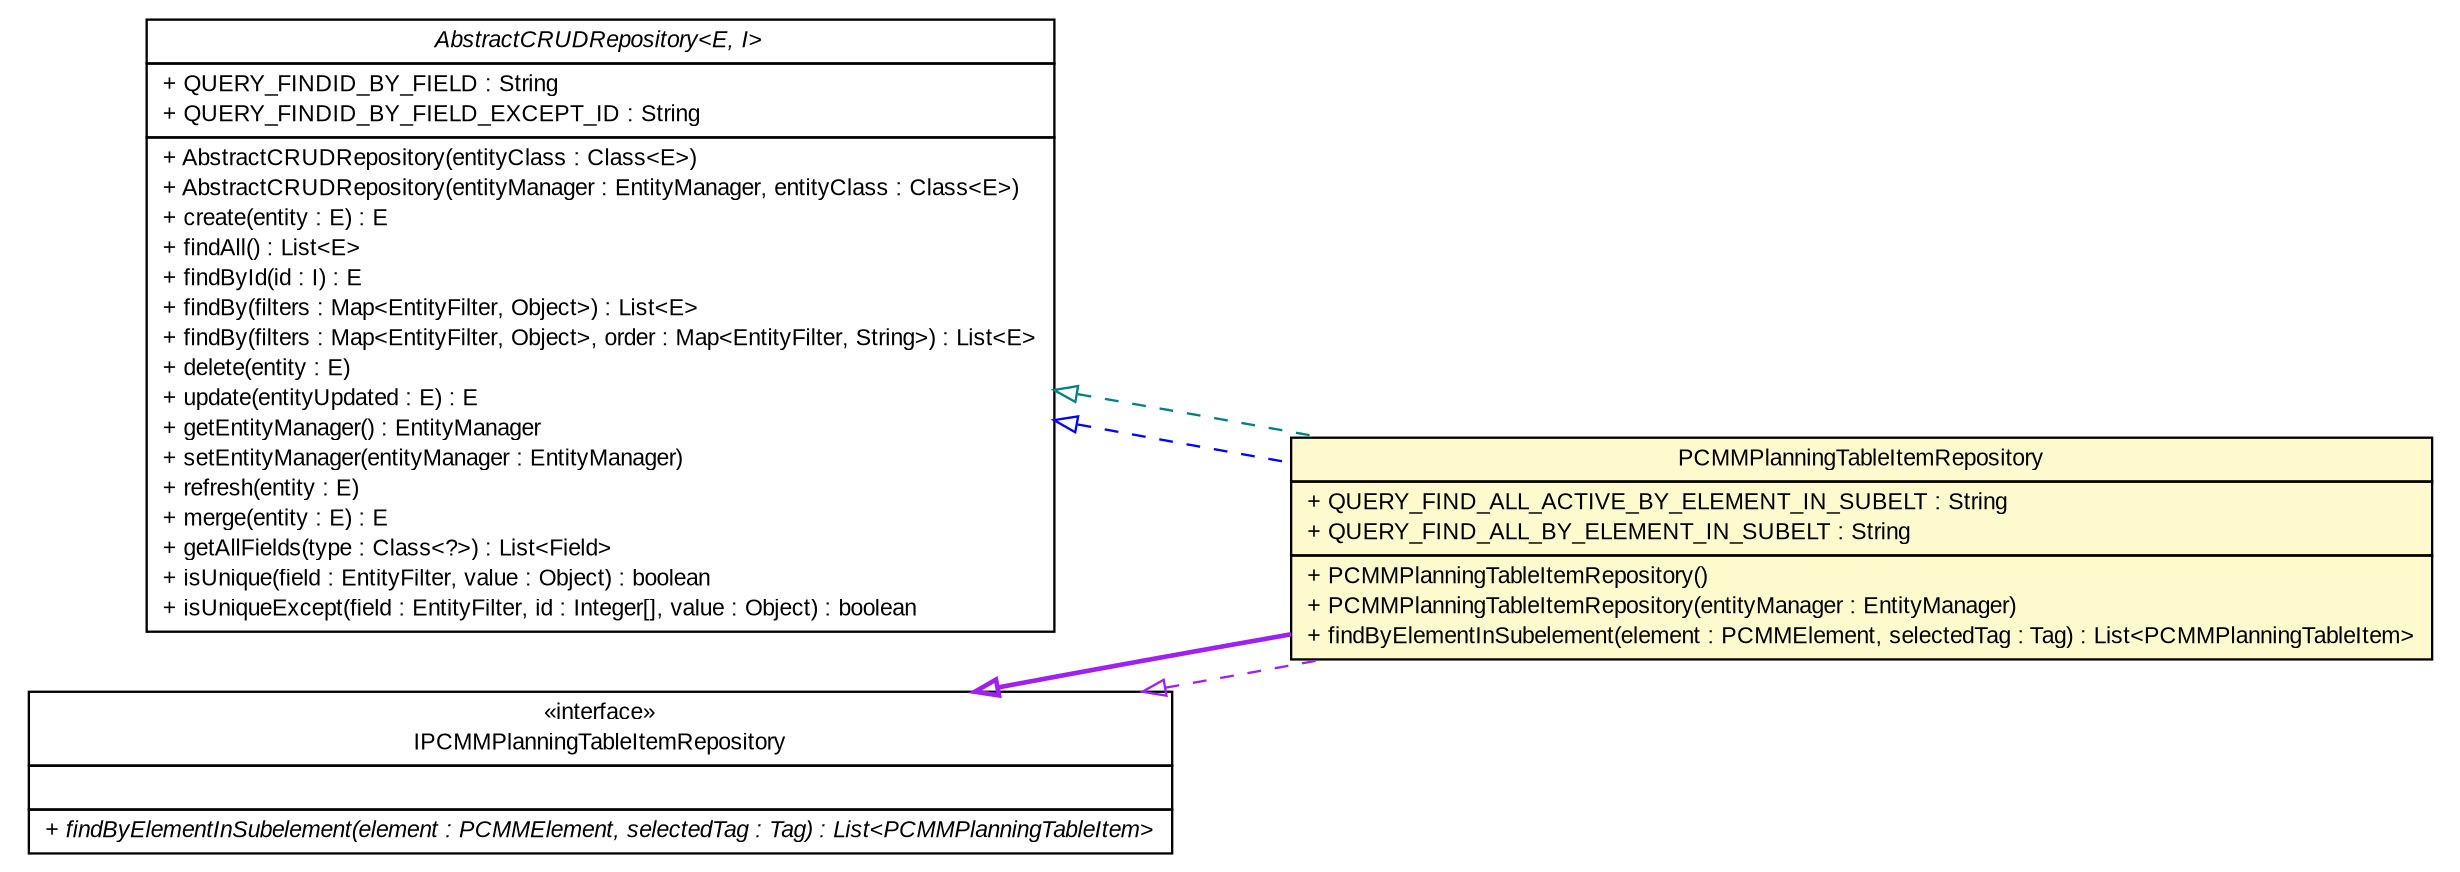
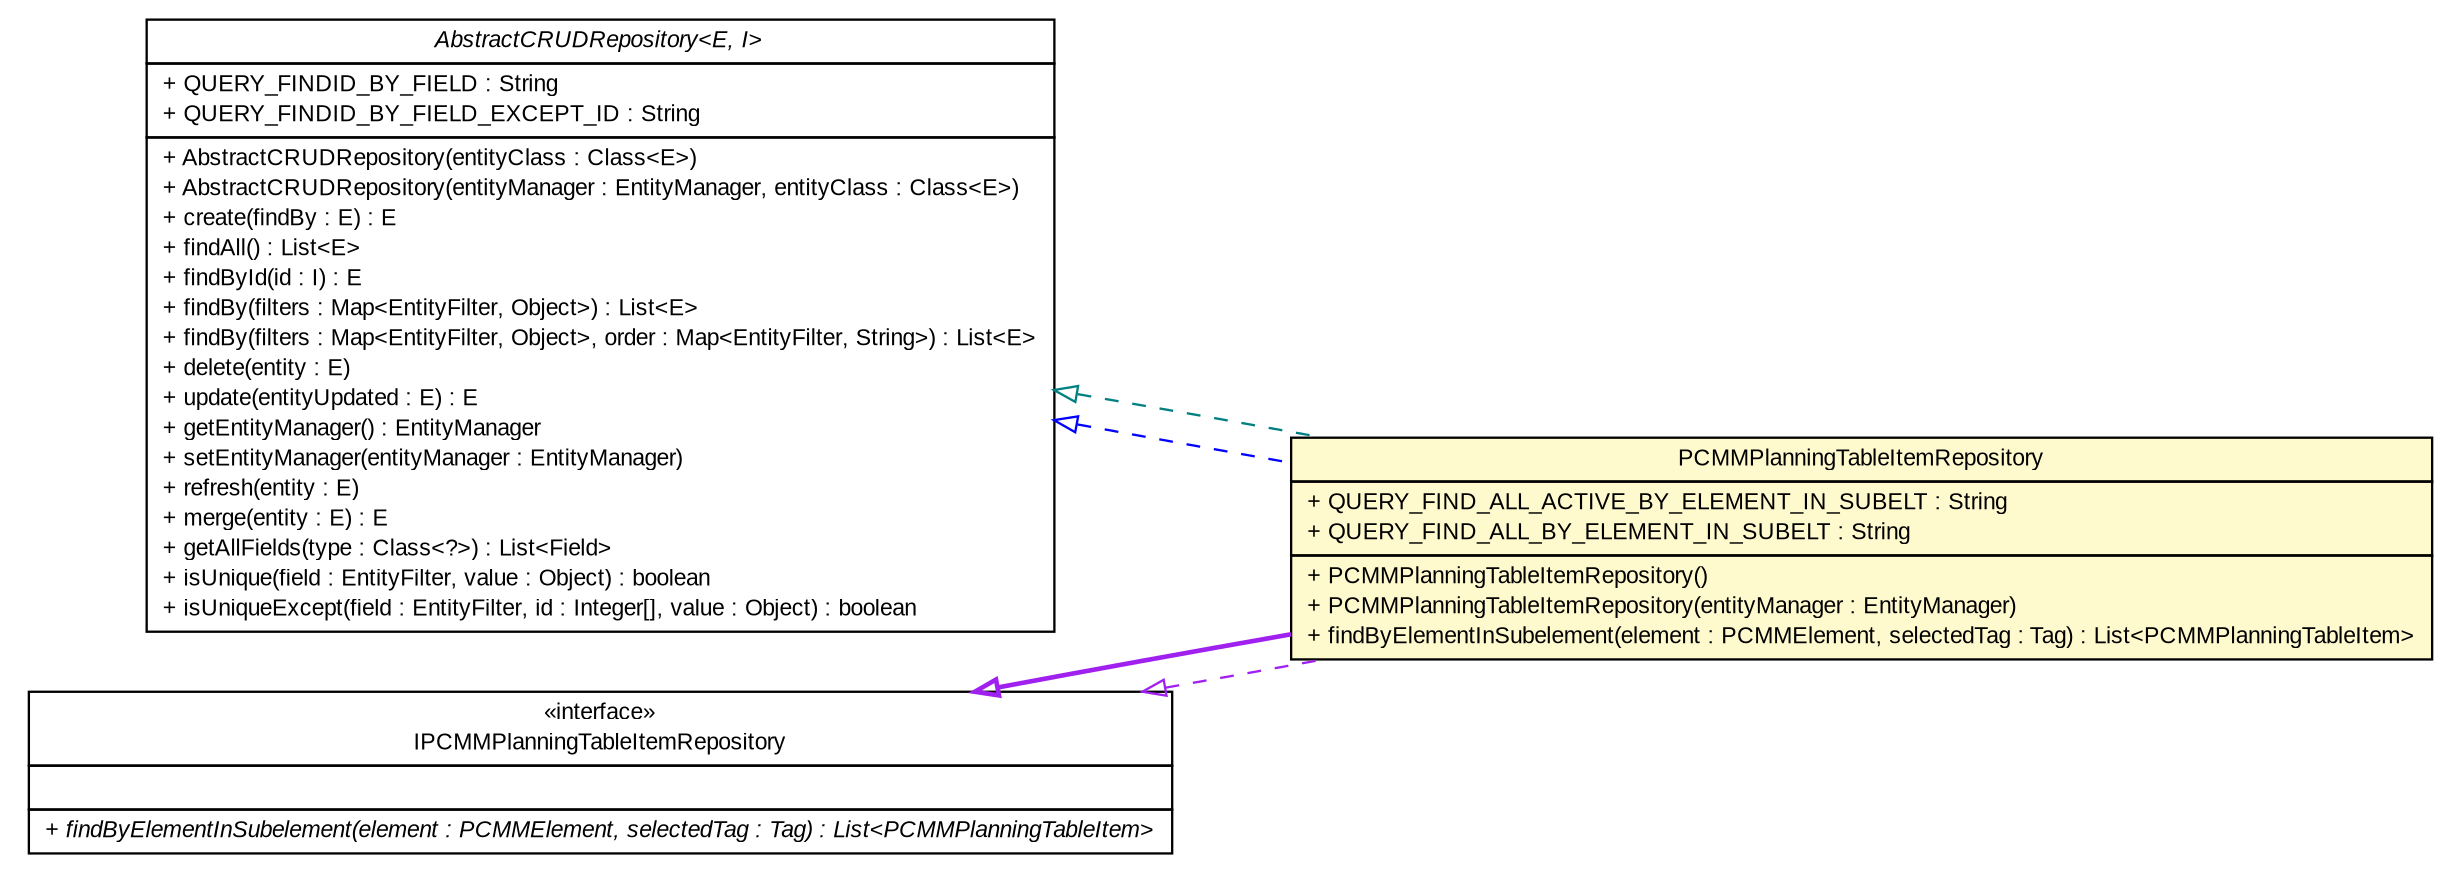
(276, 218) -> (281, 218)
